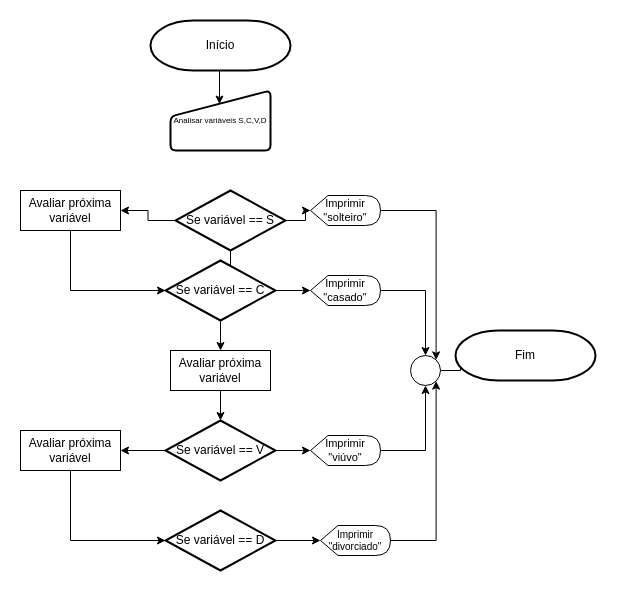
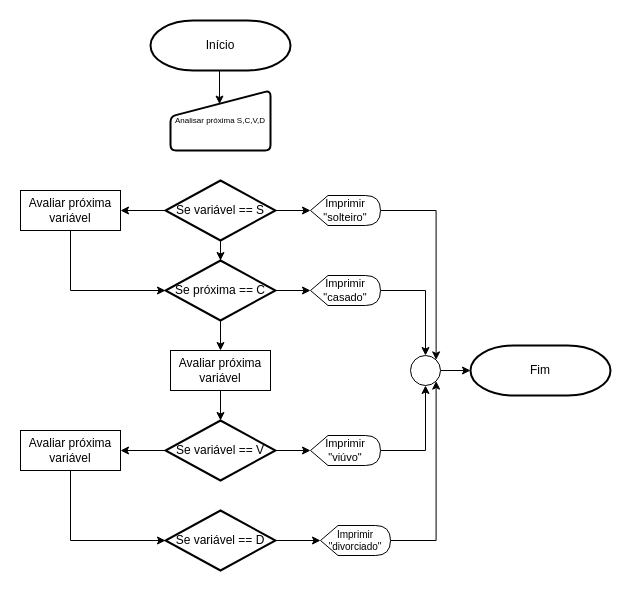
(221, 121) -> (221, 121)
(231, 221) -> (221, 211)
(221, 291) -> (221, 291)
(526, 356) -> (541, 371)
